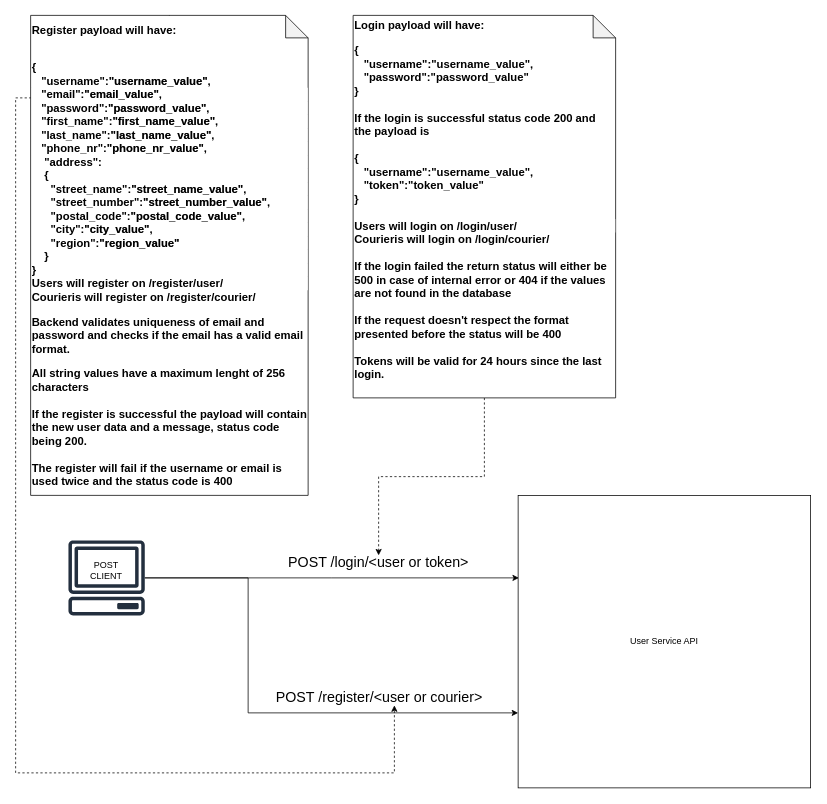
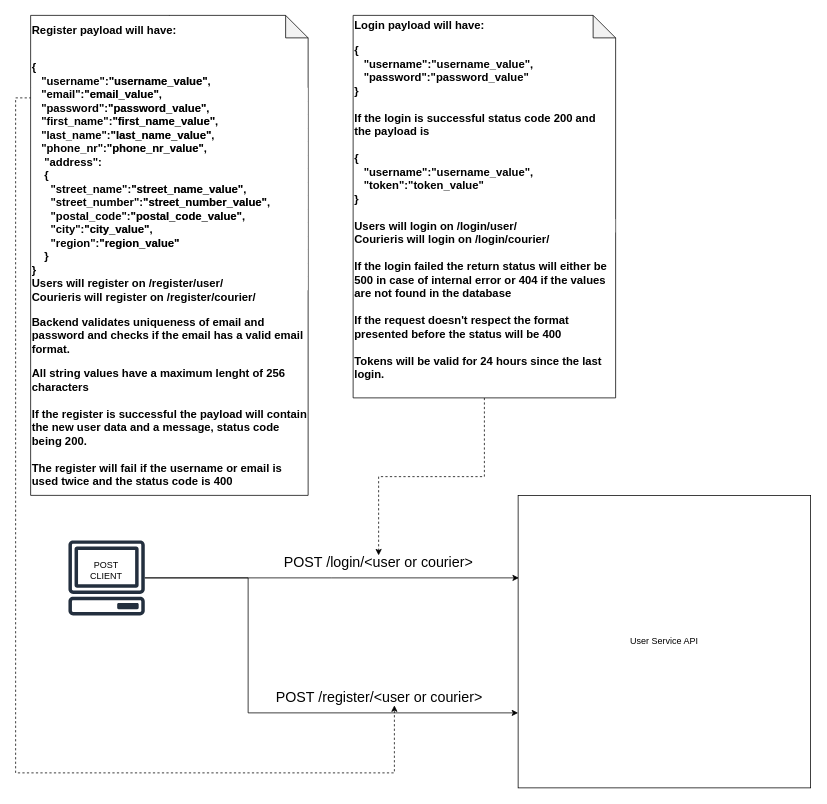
(378, 563) -> (378, 563)
